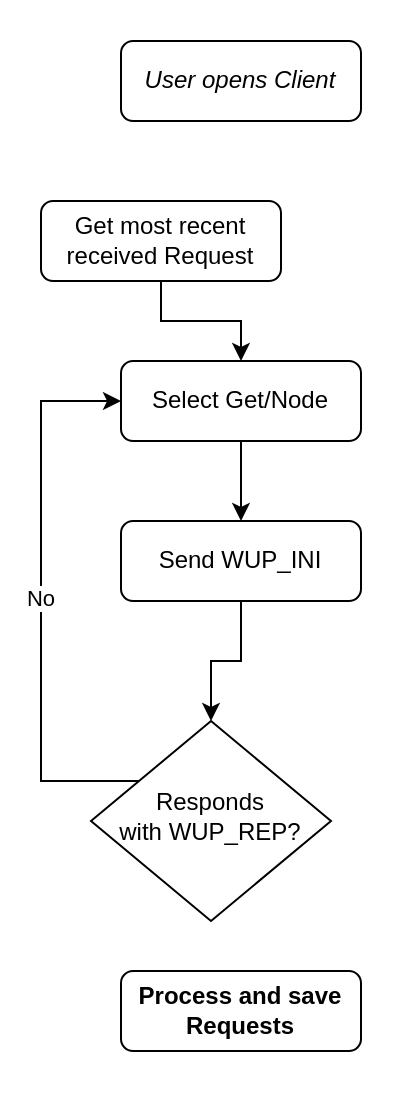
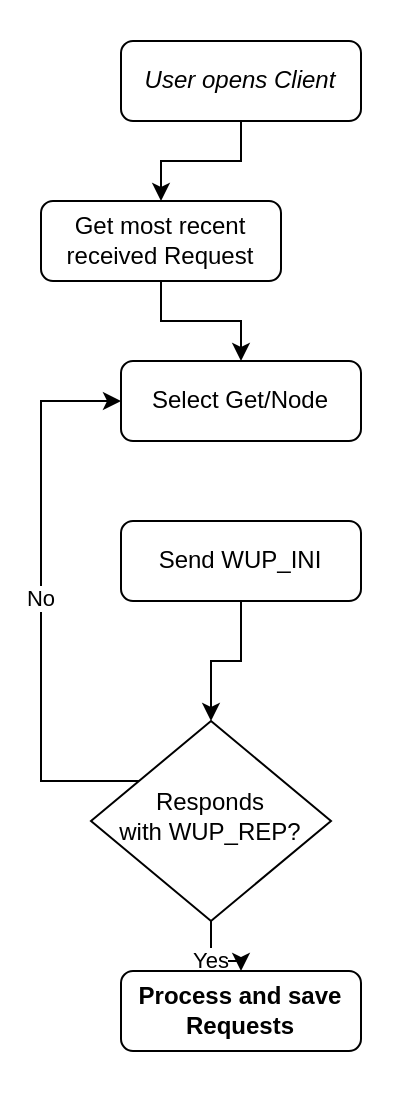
none -> (208, 161)
(241, 474) -> none
none -> (211, 957)
